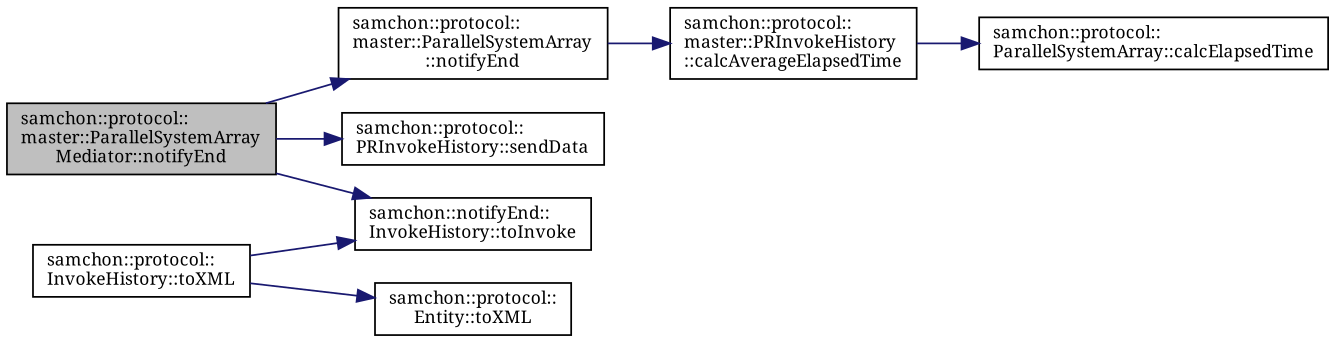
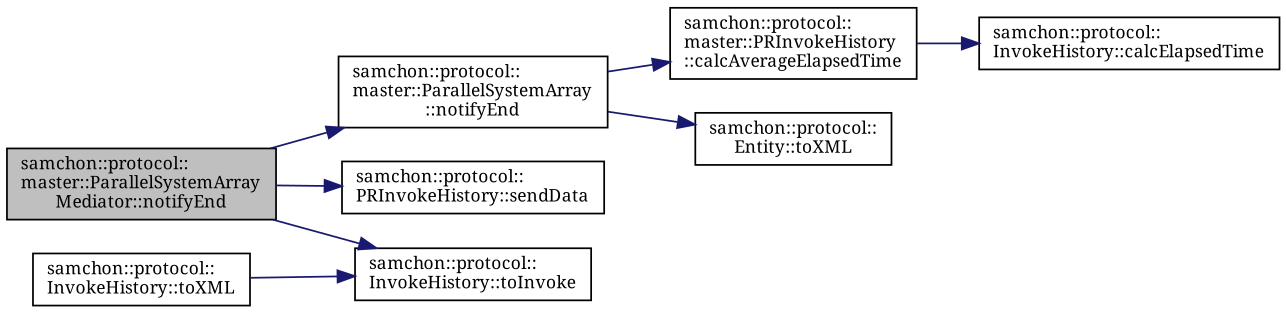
(1154, 43) -> (1129, 43)
(473, 224) -> (473, 274)
(304, 290) -> (643, 117)
